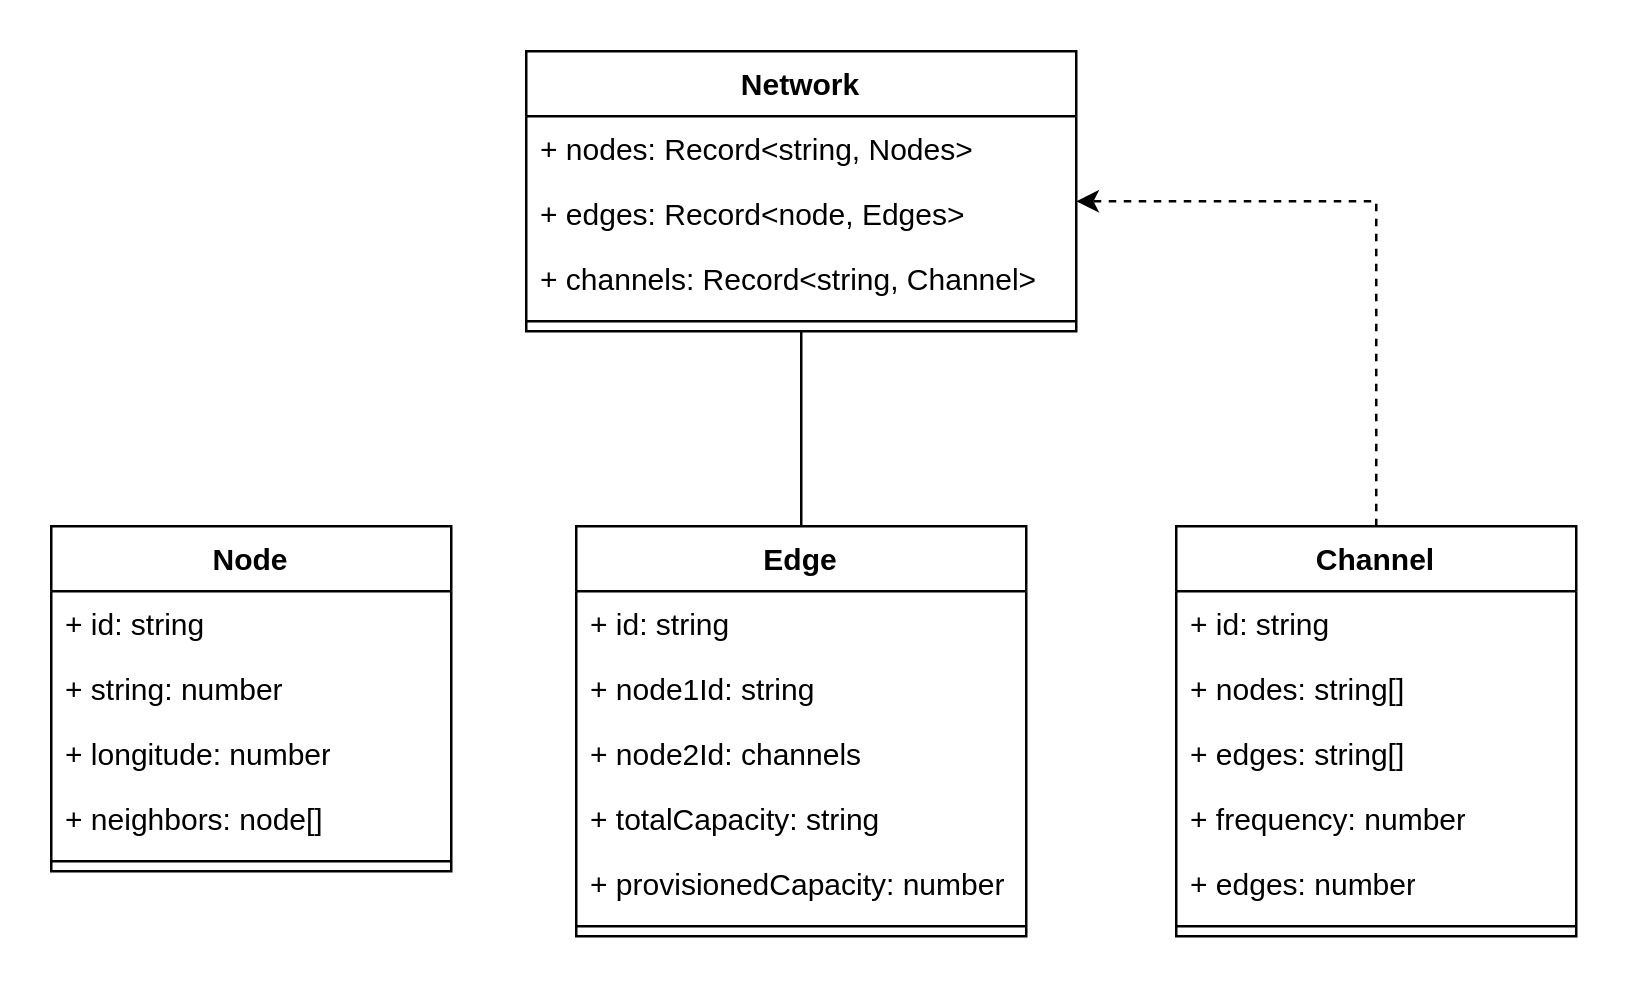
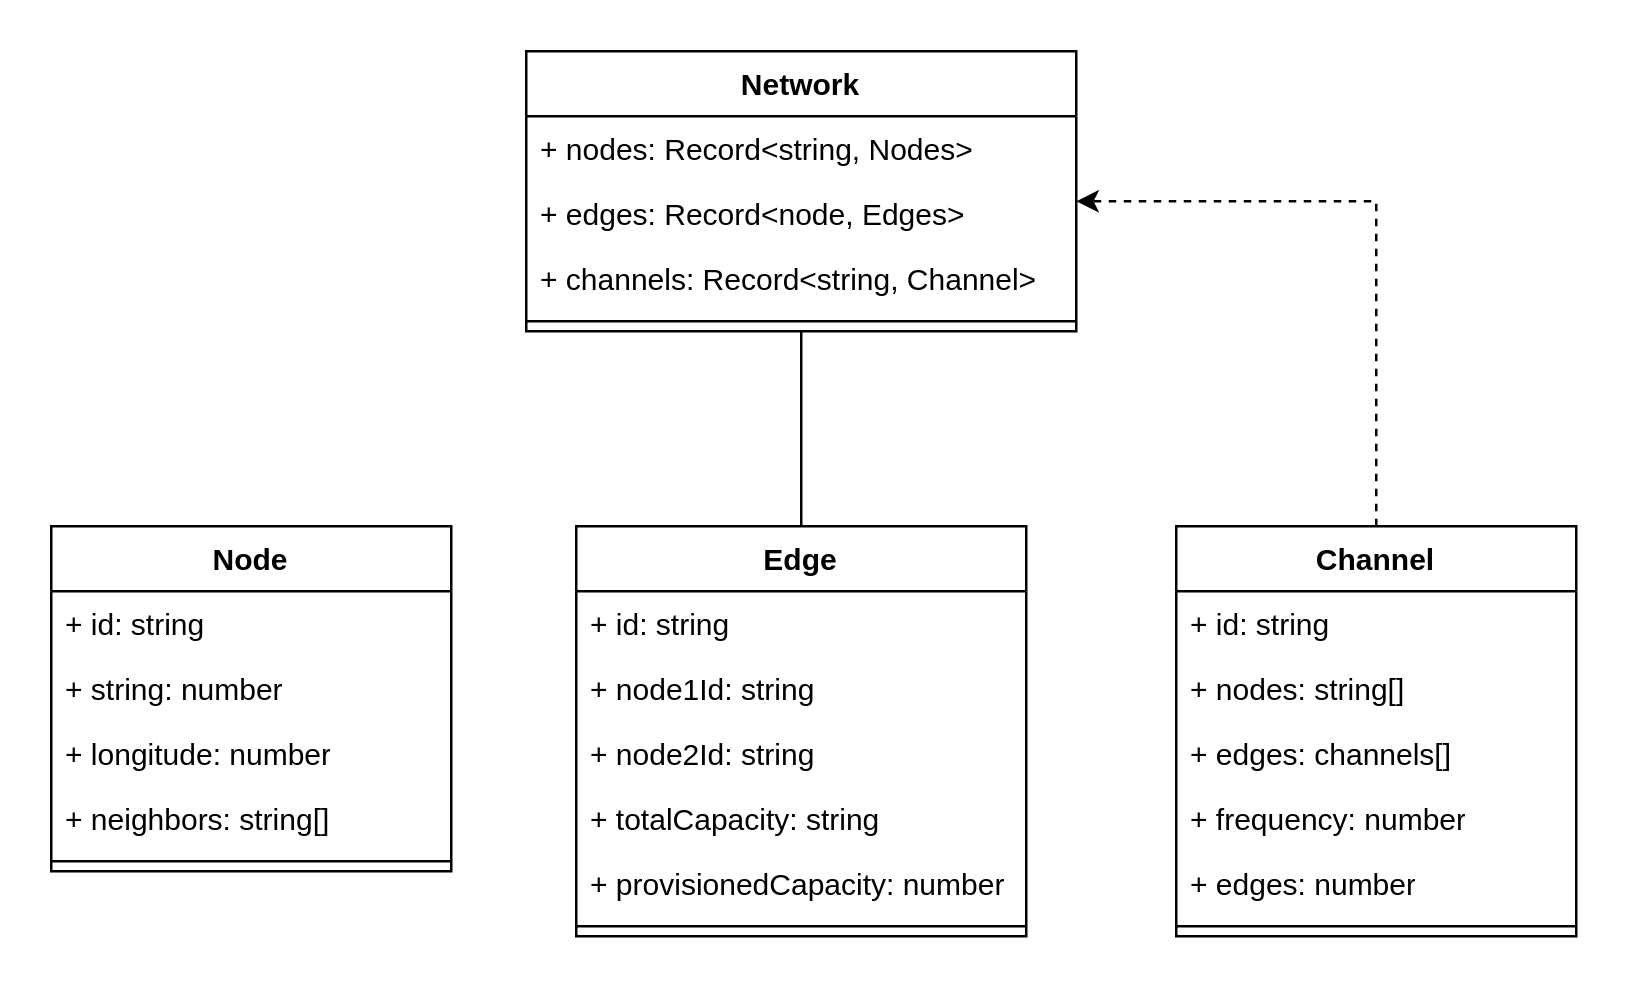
(735, 757) -> (718, 757)
(1318, 757) -> (1335, 757)
(210, 822) -> (223, 822)
